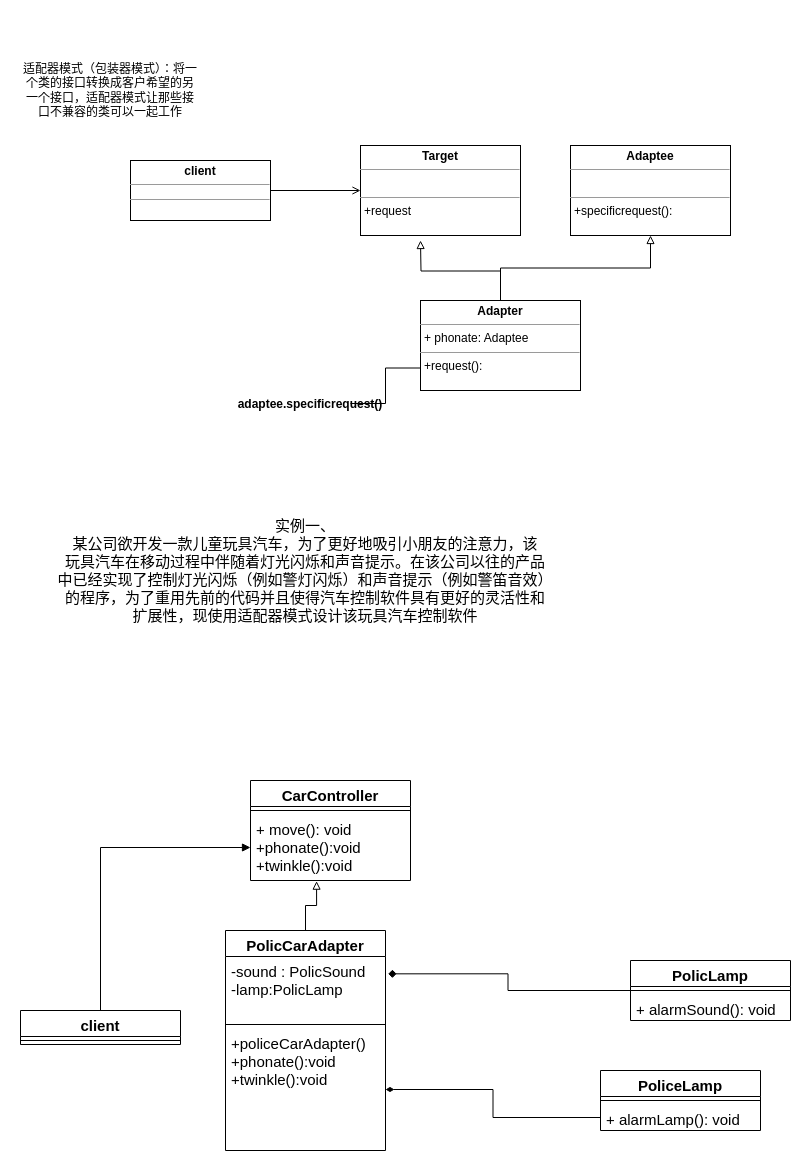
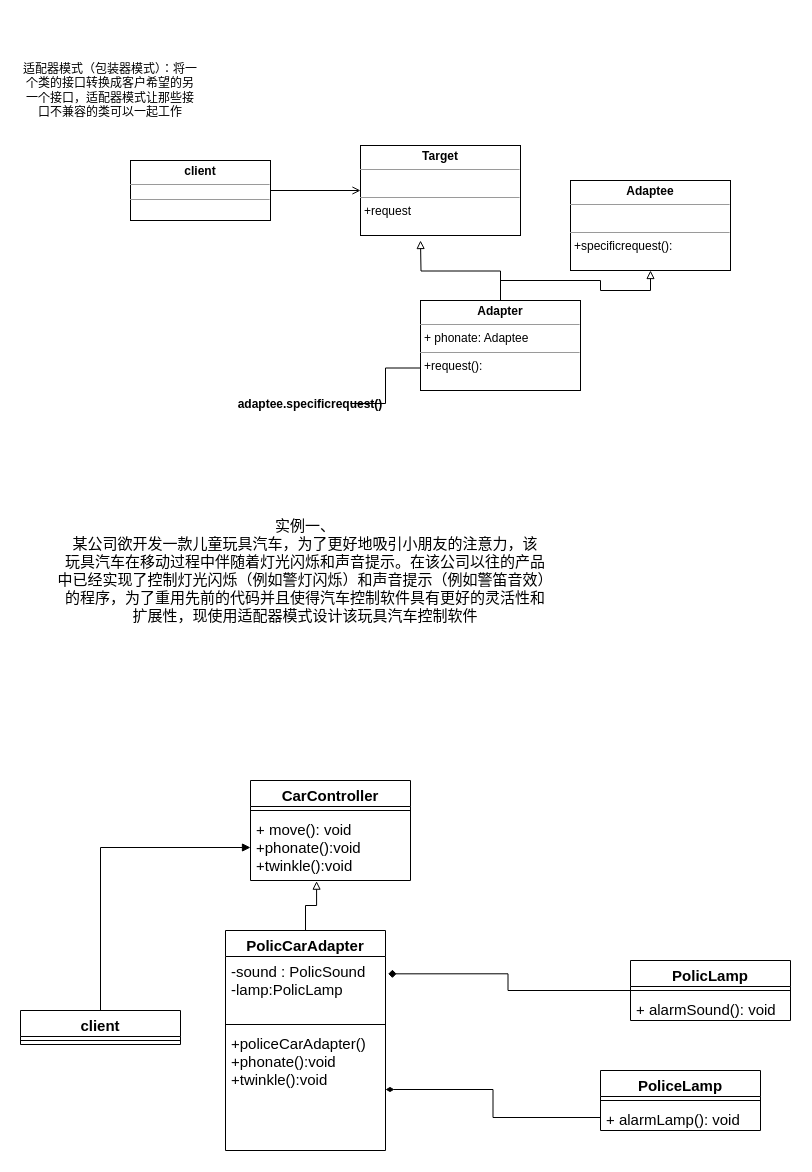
(651, 191) -> (651, 226)
